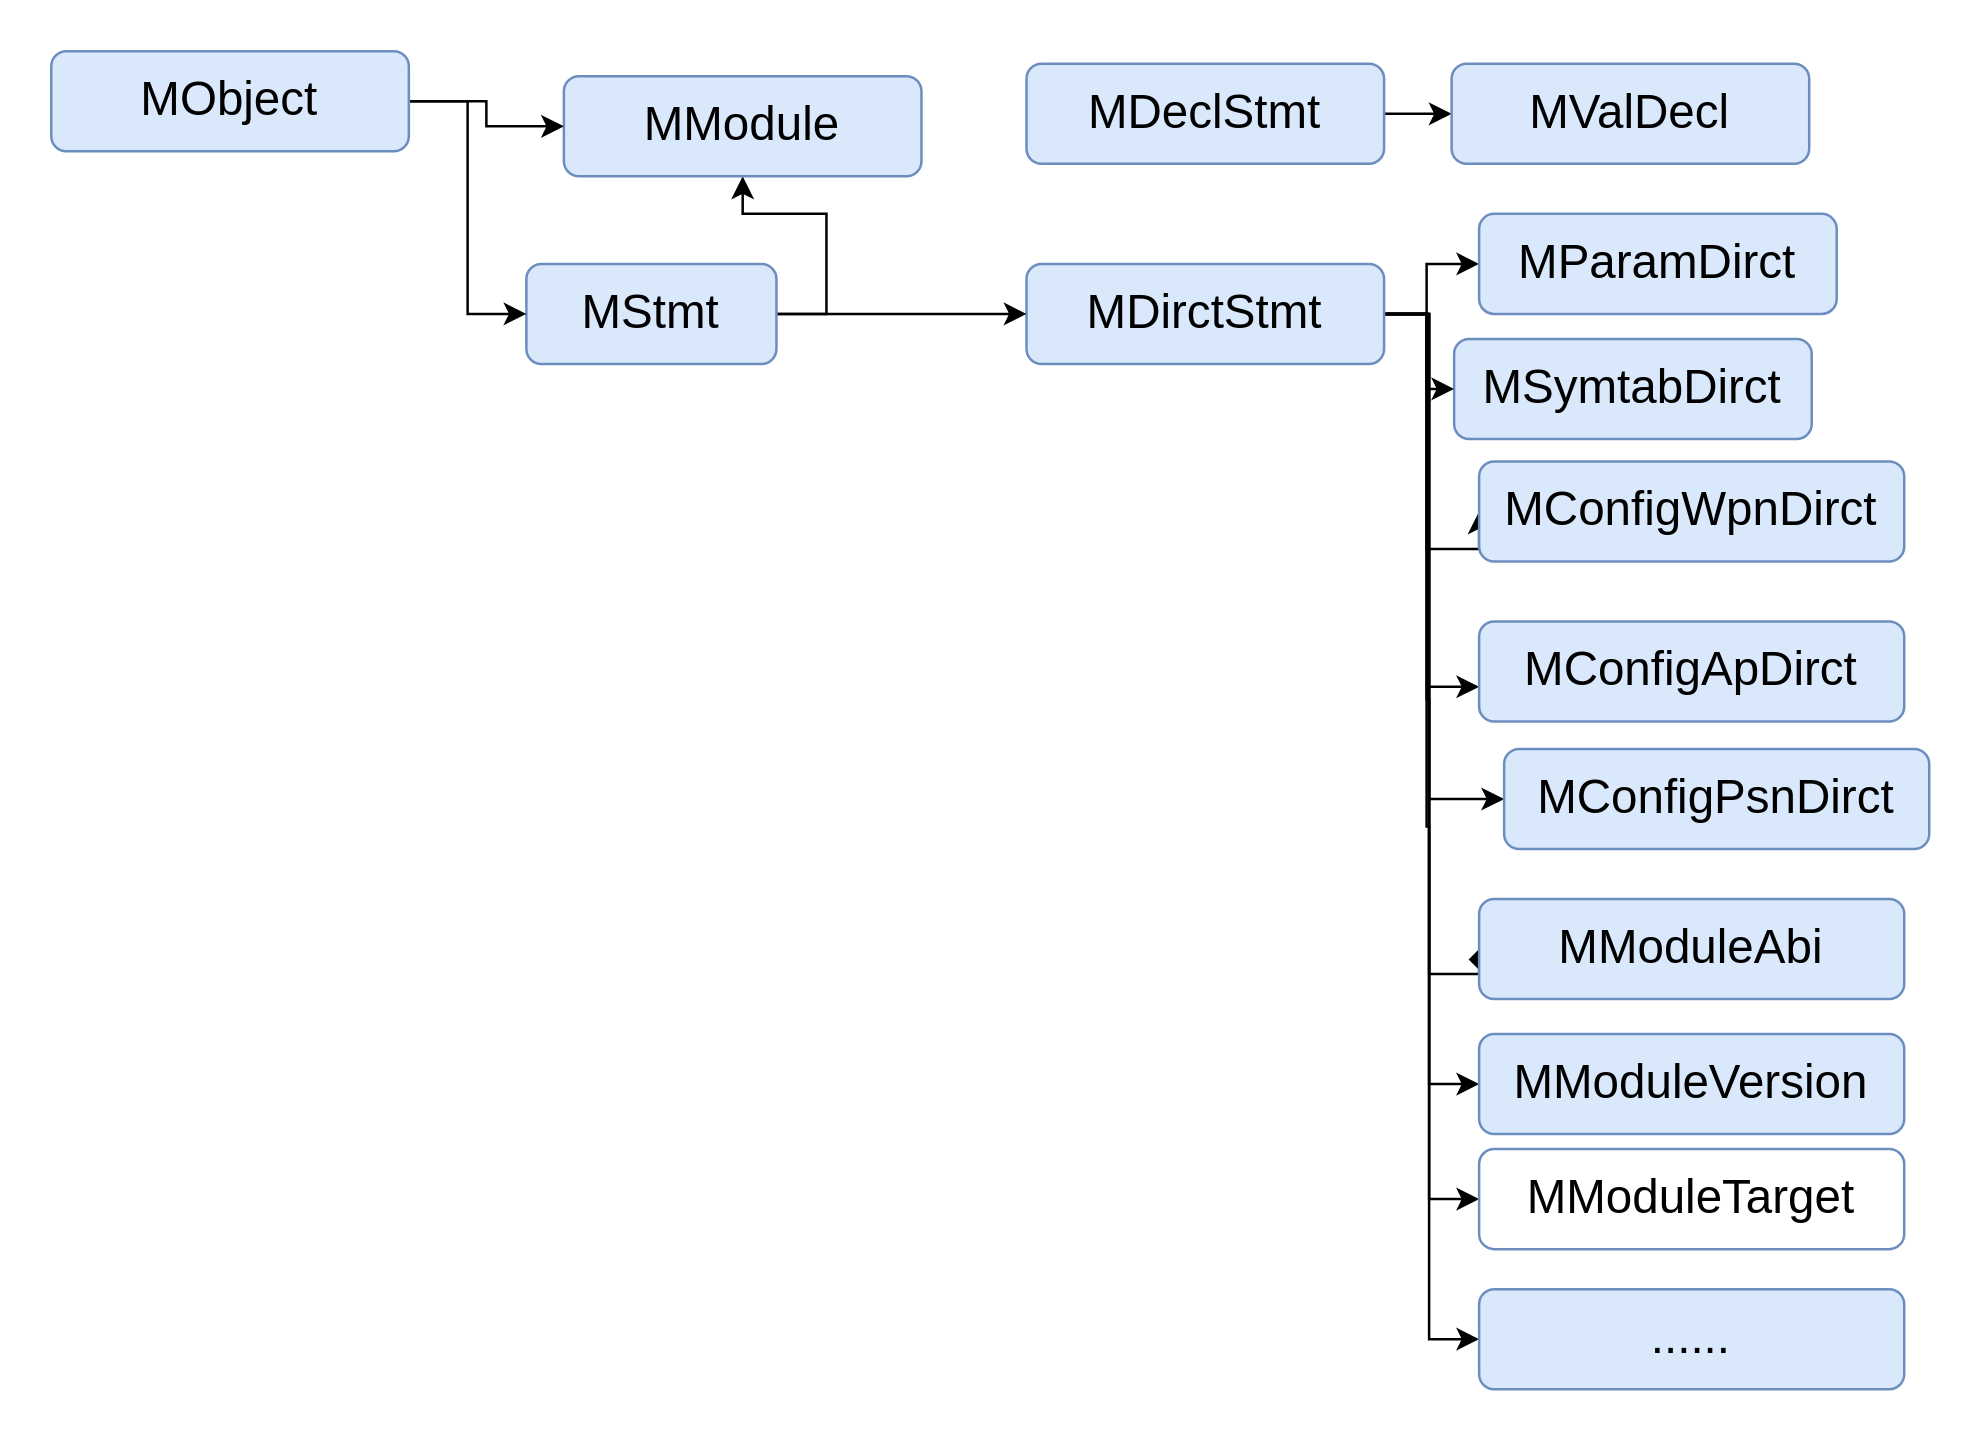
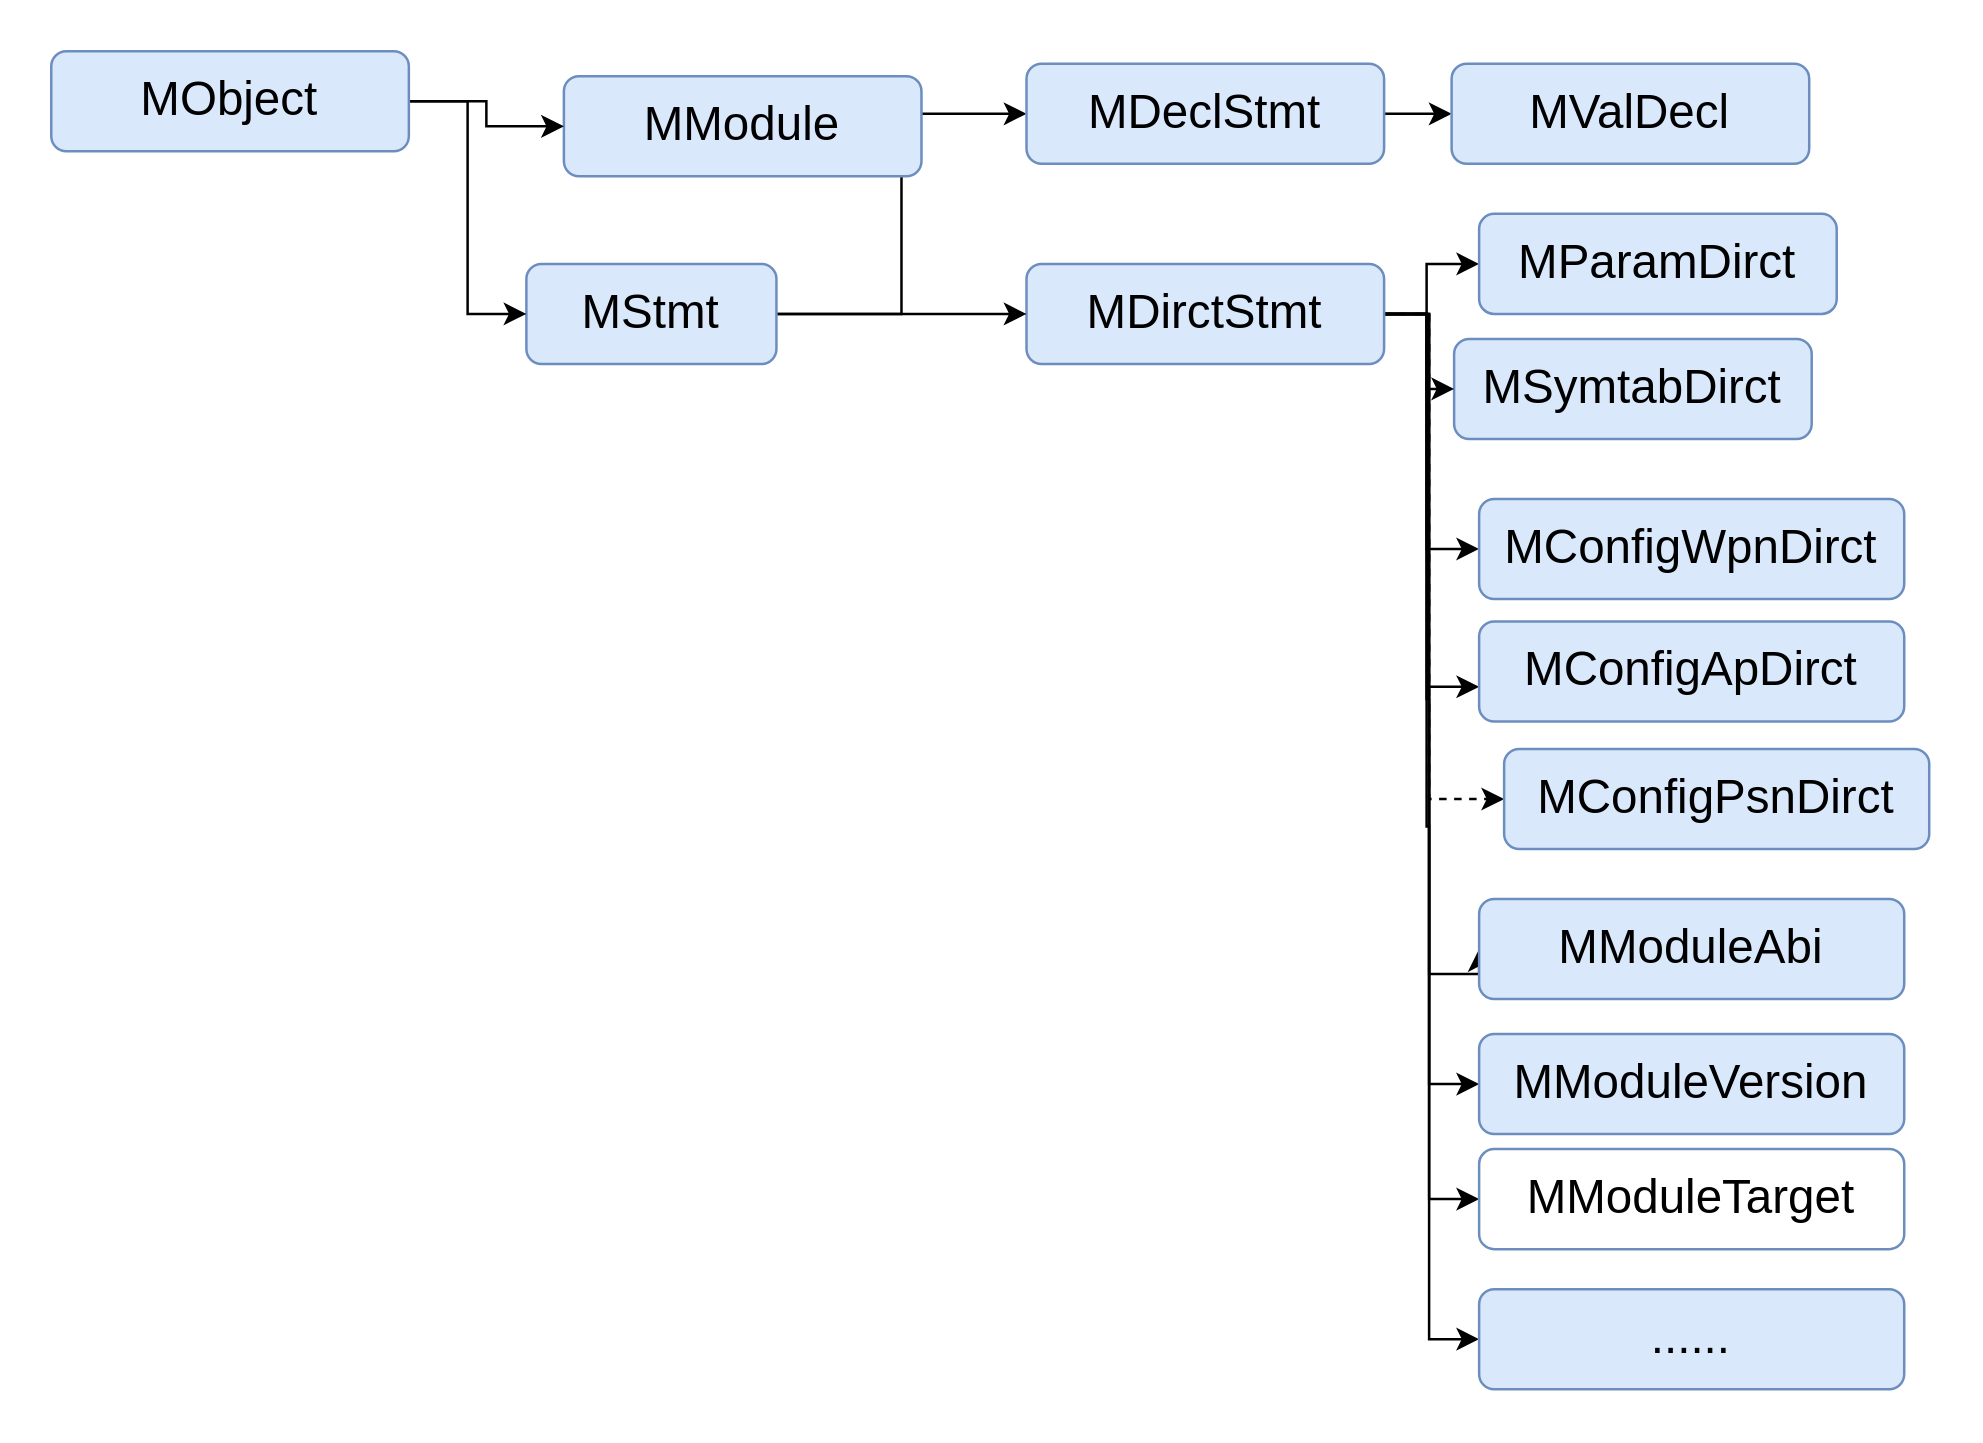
(822, 214) -> (901, 243)
(1691, 511) -> (1691, 549)
(1460, 799) -> (1460, 799)
(1479, 969) -> (1479, 967)
